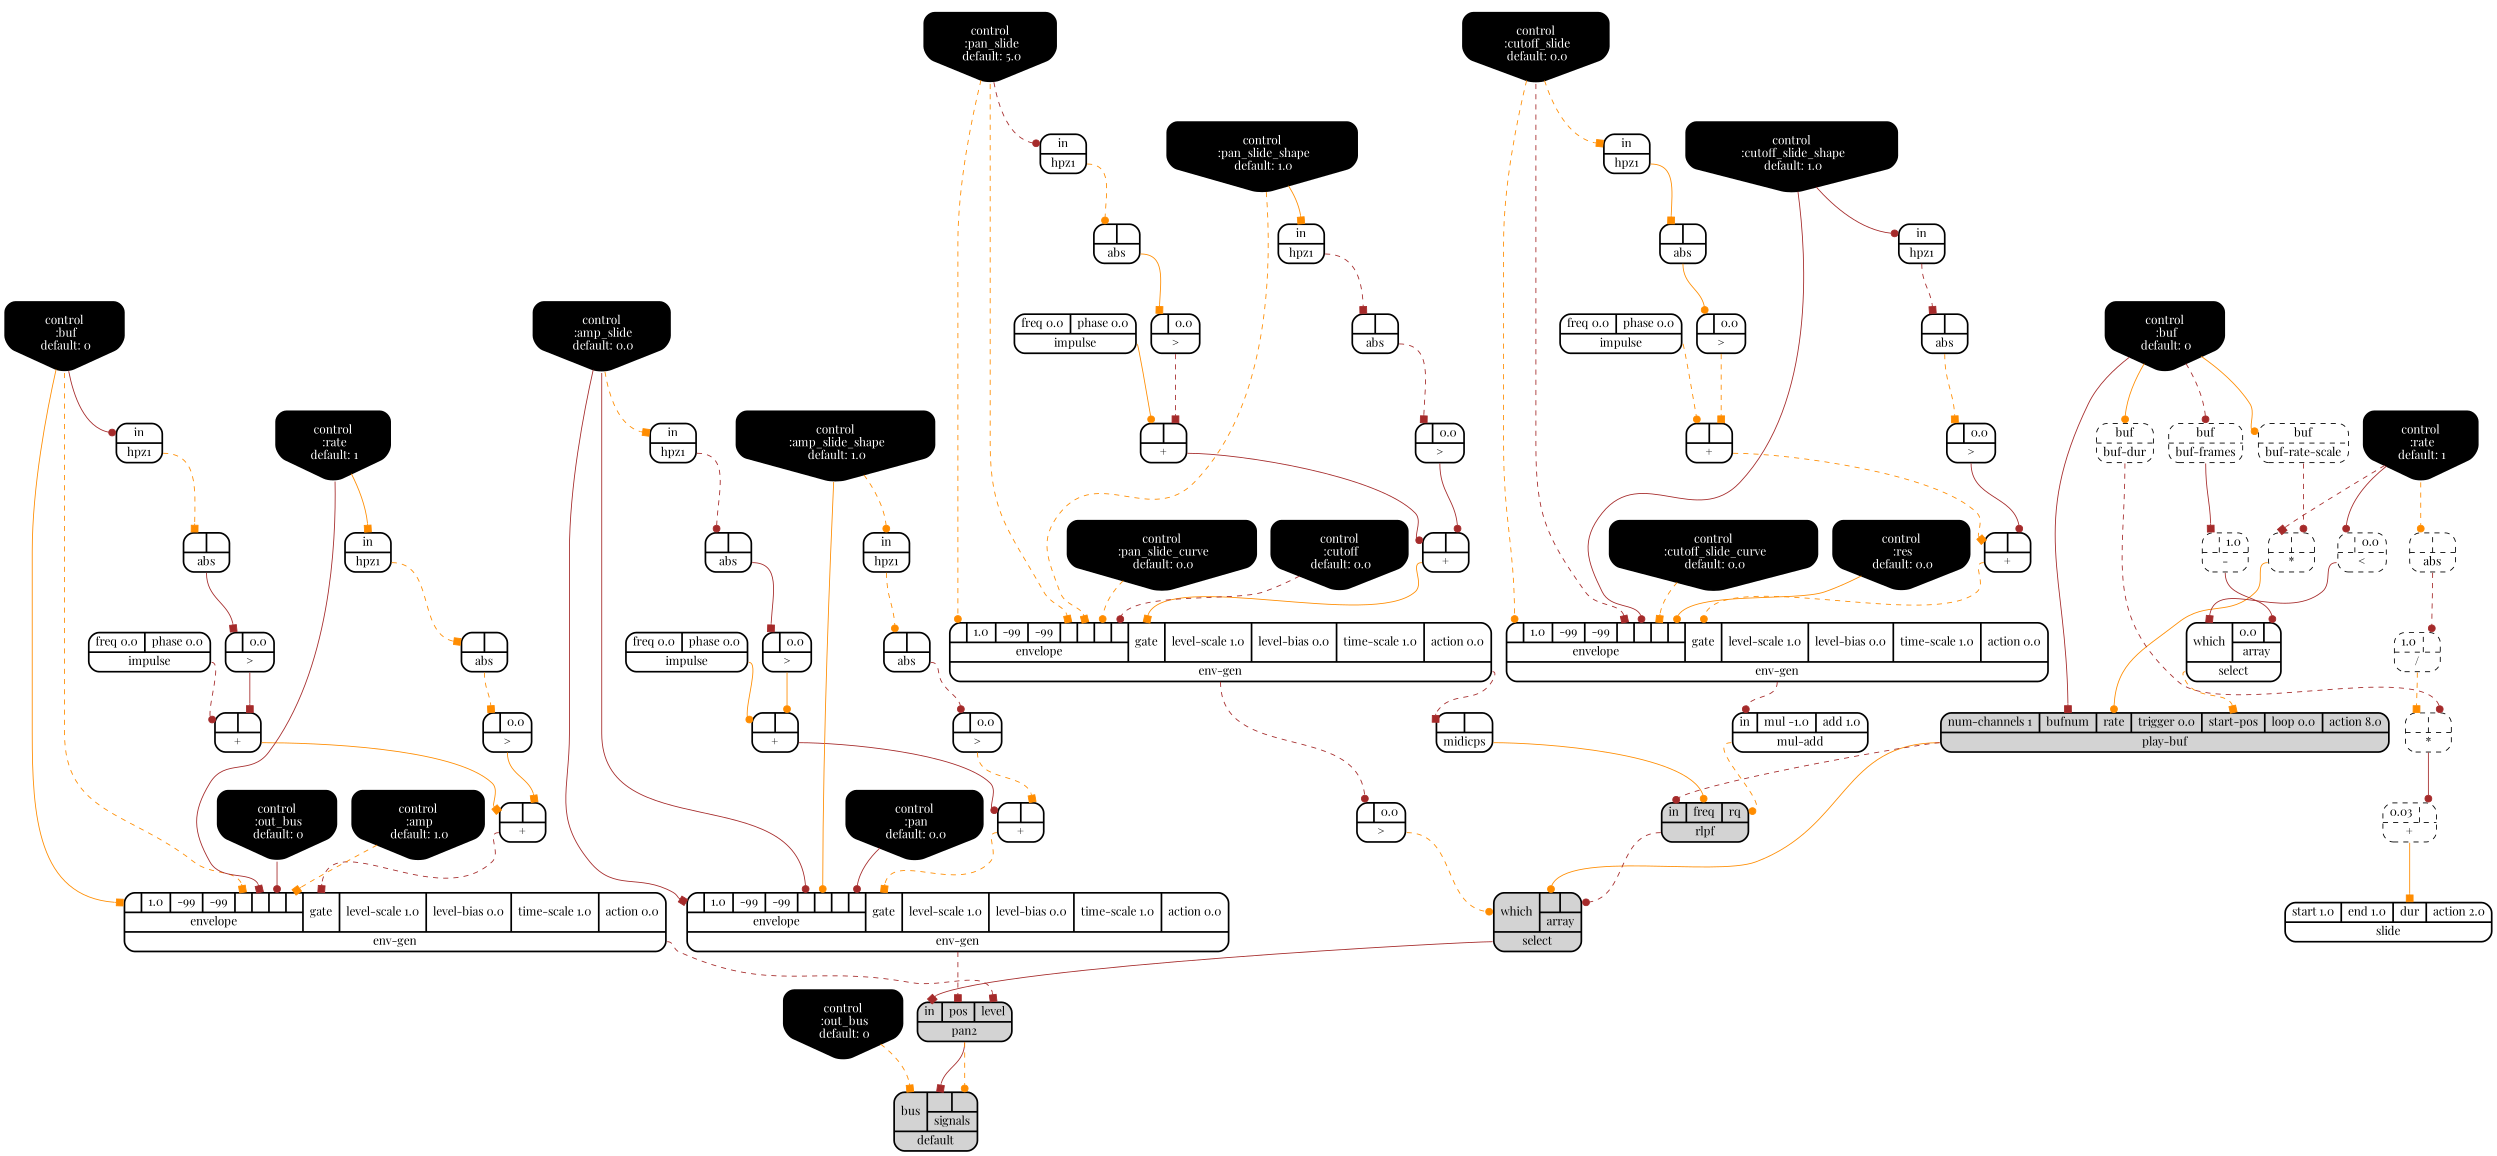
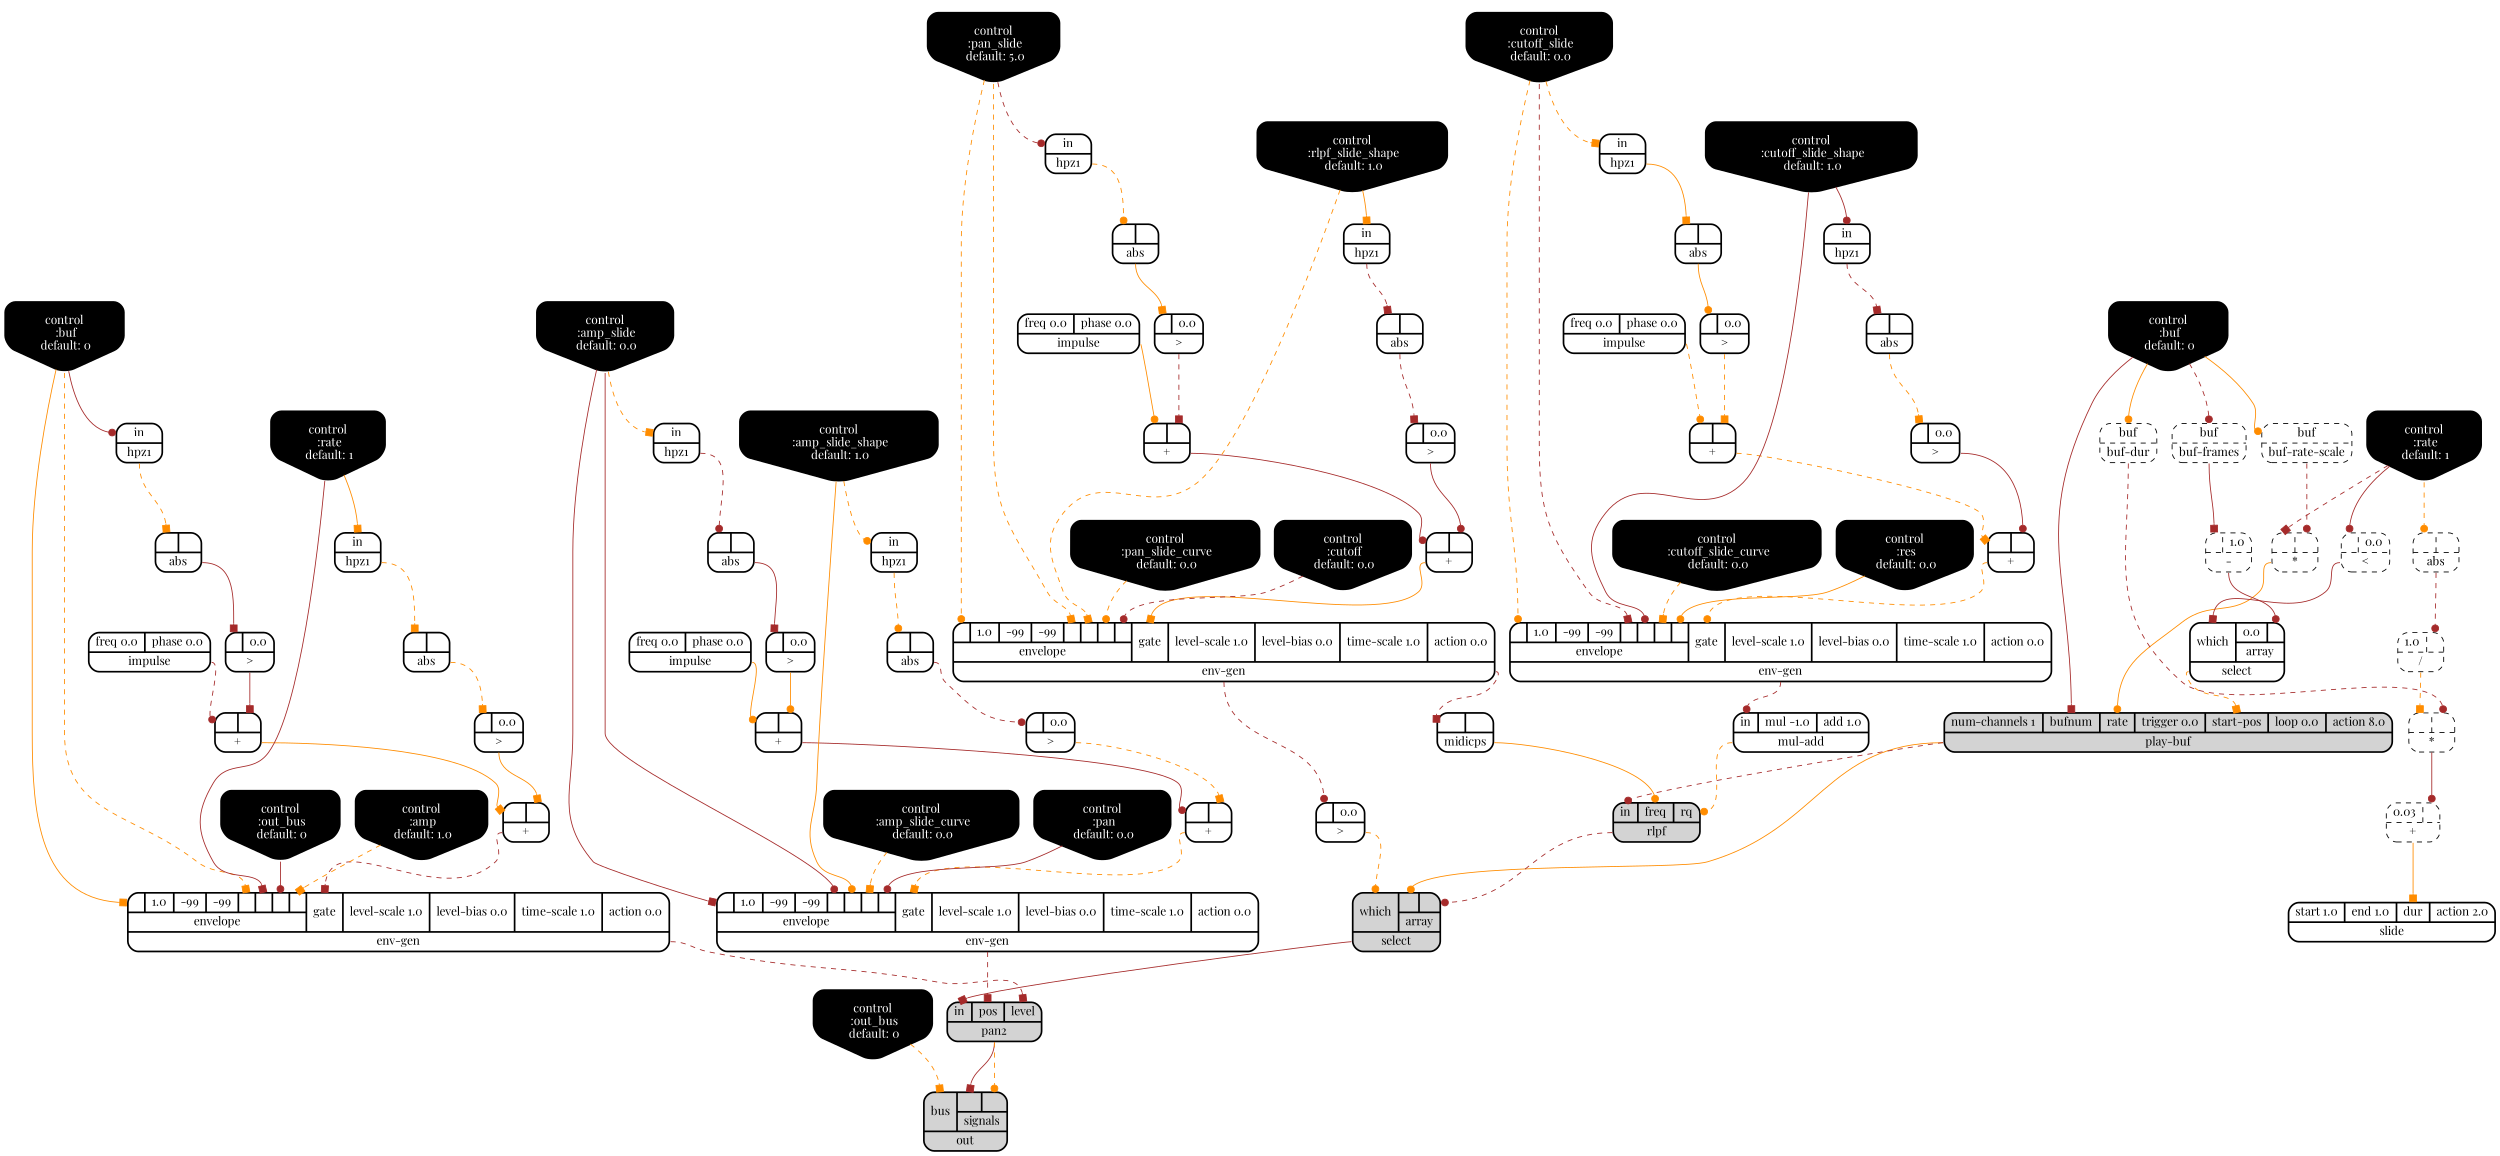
(1262, 154) -> (1352, 154)
none -> (921, 822)
(936, 1141) -> (966, 1141)
